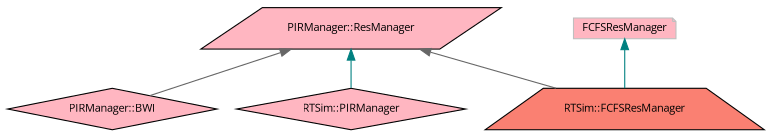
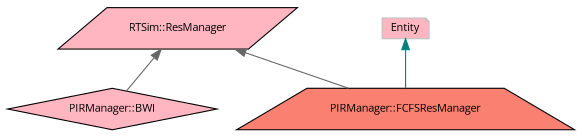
(351, 28) -> (178, 28)
(625, 28) -> (406, 28)
(351, 109) -> none
(625, 109) -> (406, 109)
